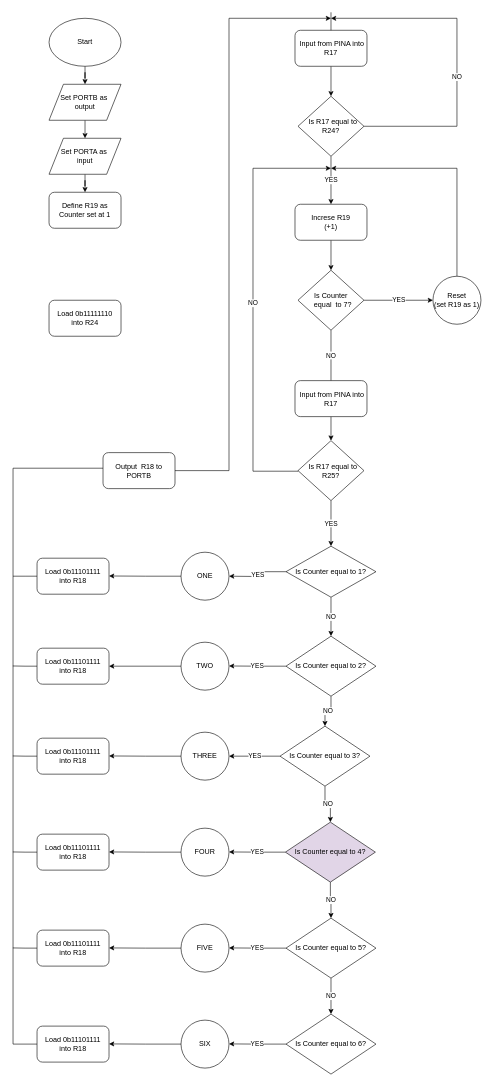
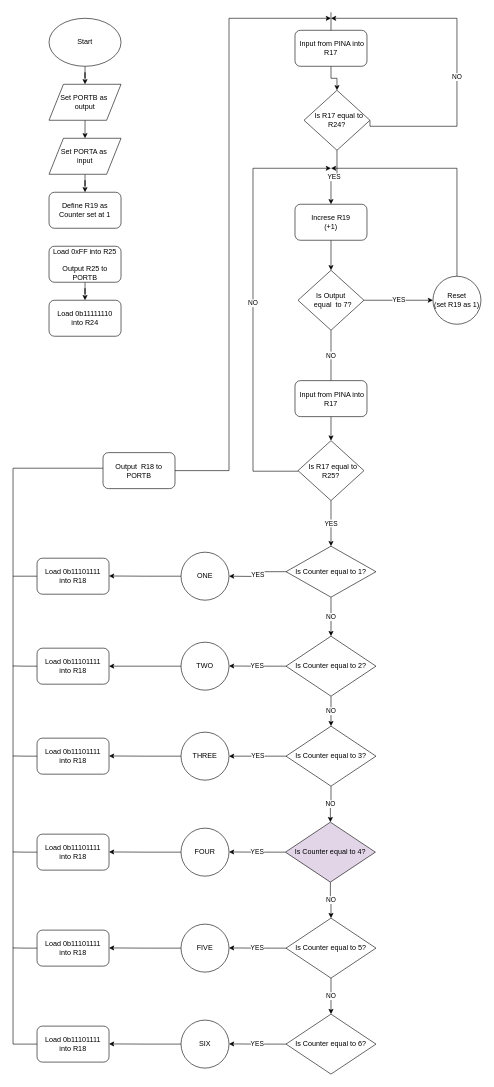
(331, 126) -> (337, 120)
none -> (85, 264)
none -> (85, 293)
(331, 300) -> (331, 300)
(325, 756) -> (331, 756)
